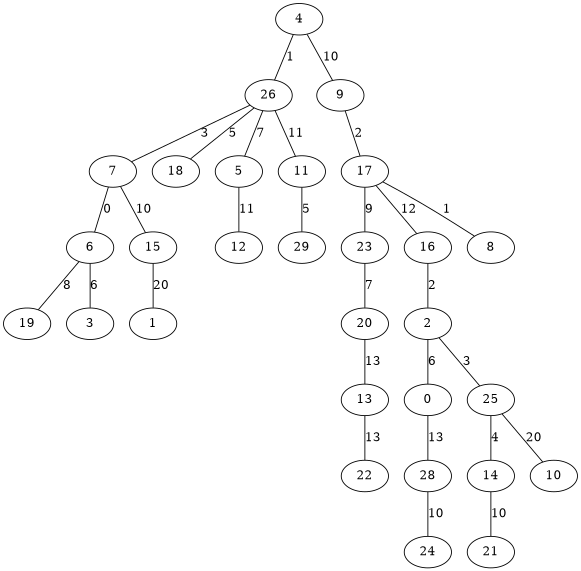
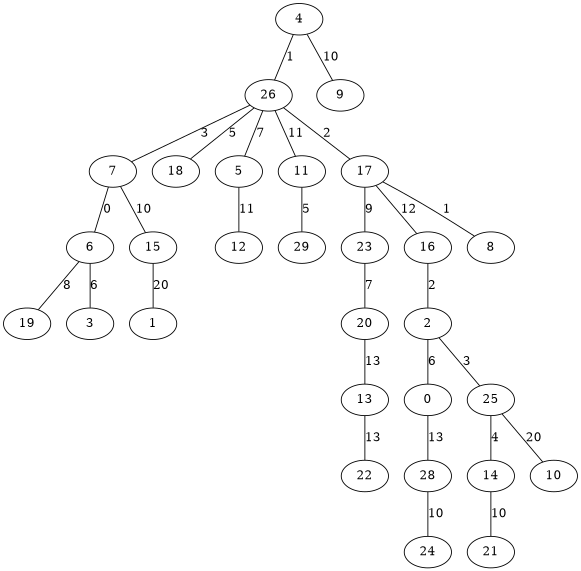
(353, 133) -> (317, 133)
